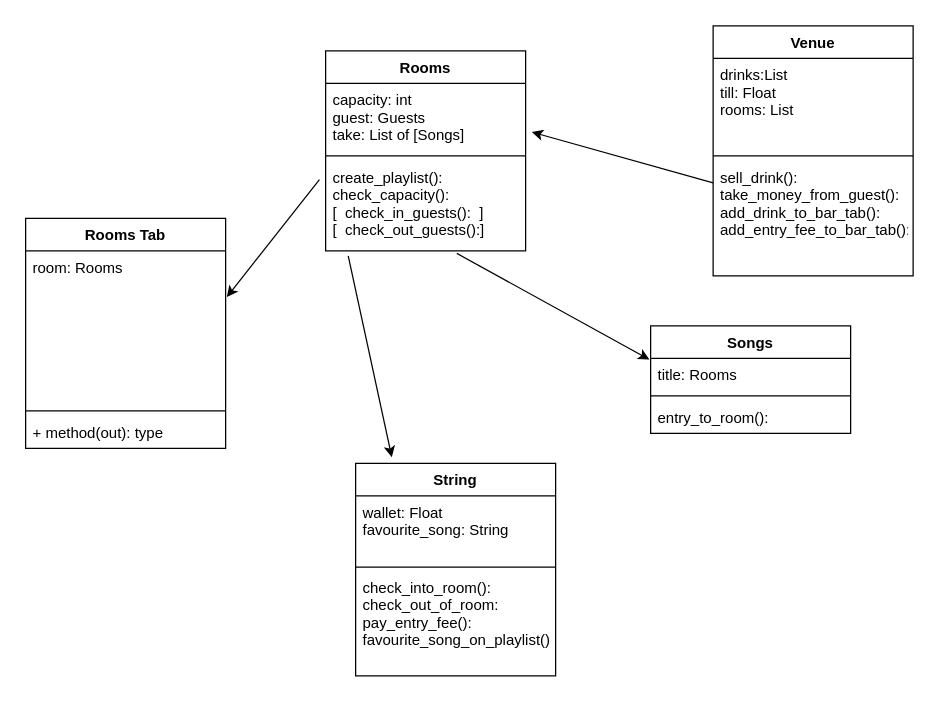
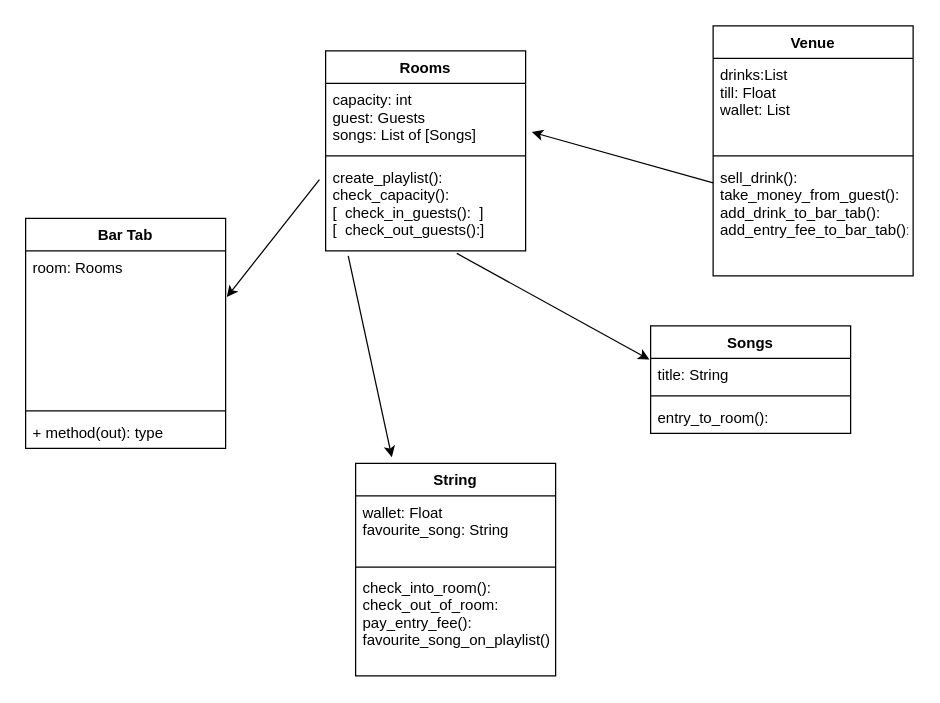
(760, 75) -> (760, 75)
(379, 100) -> (379, 100)
(125, 235) -> (125, 235)
(700, 375) -> (702, 375)
